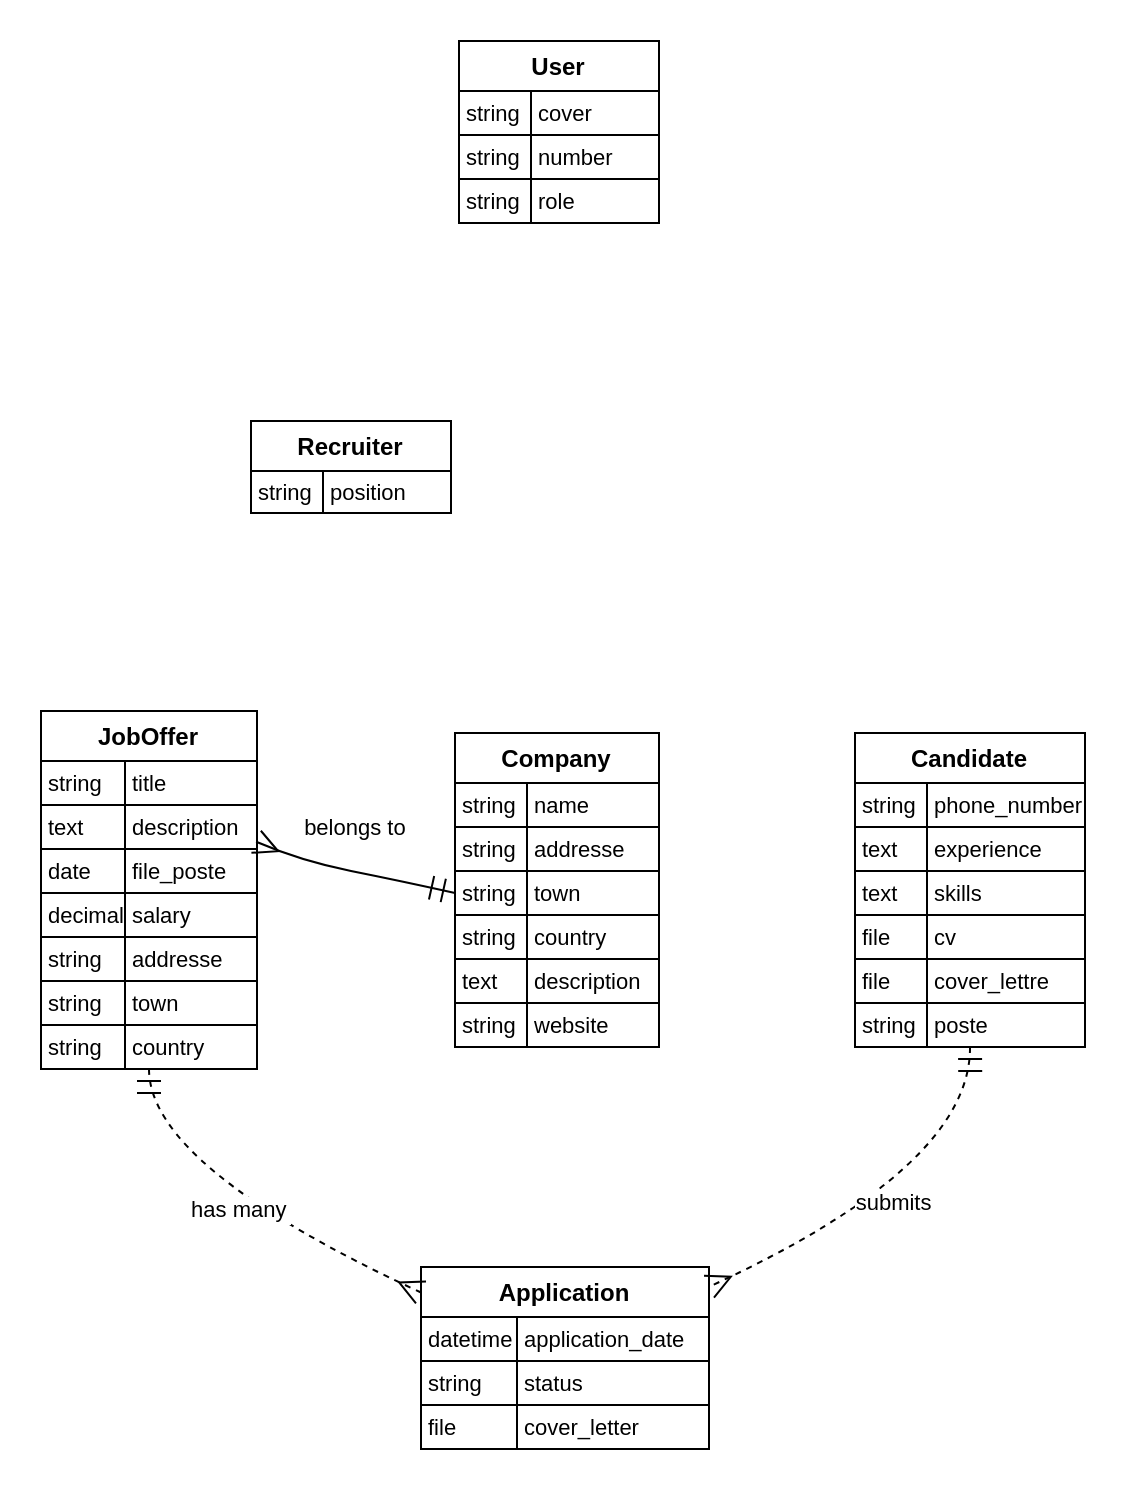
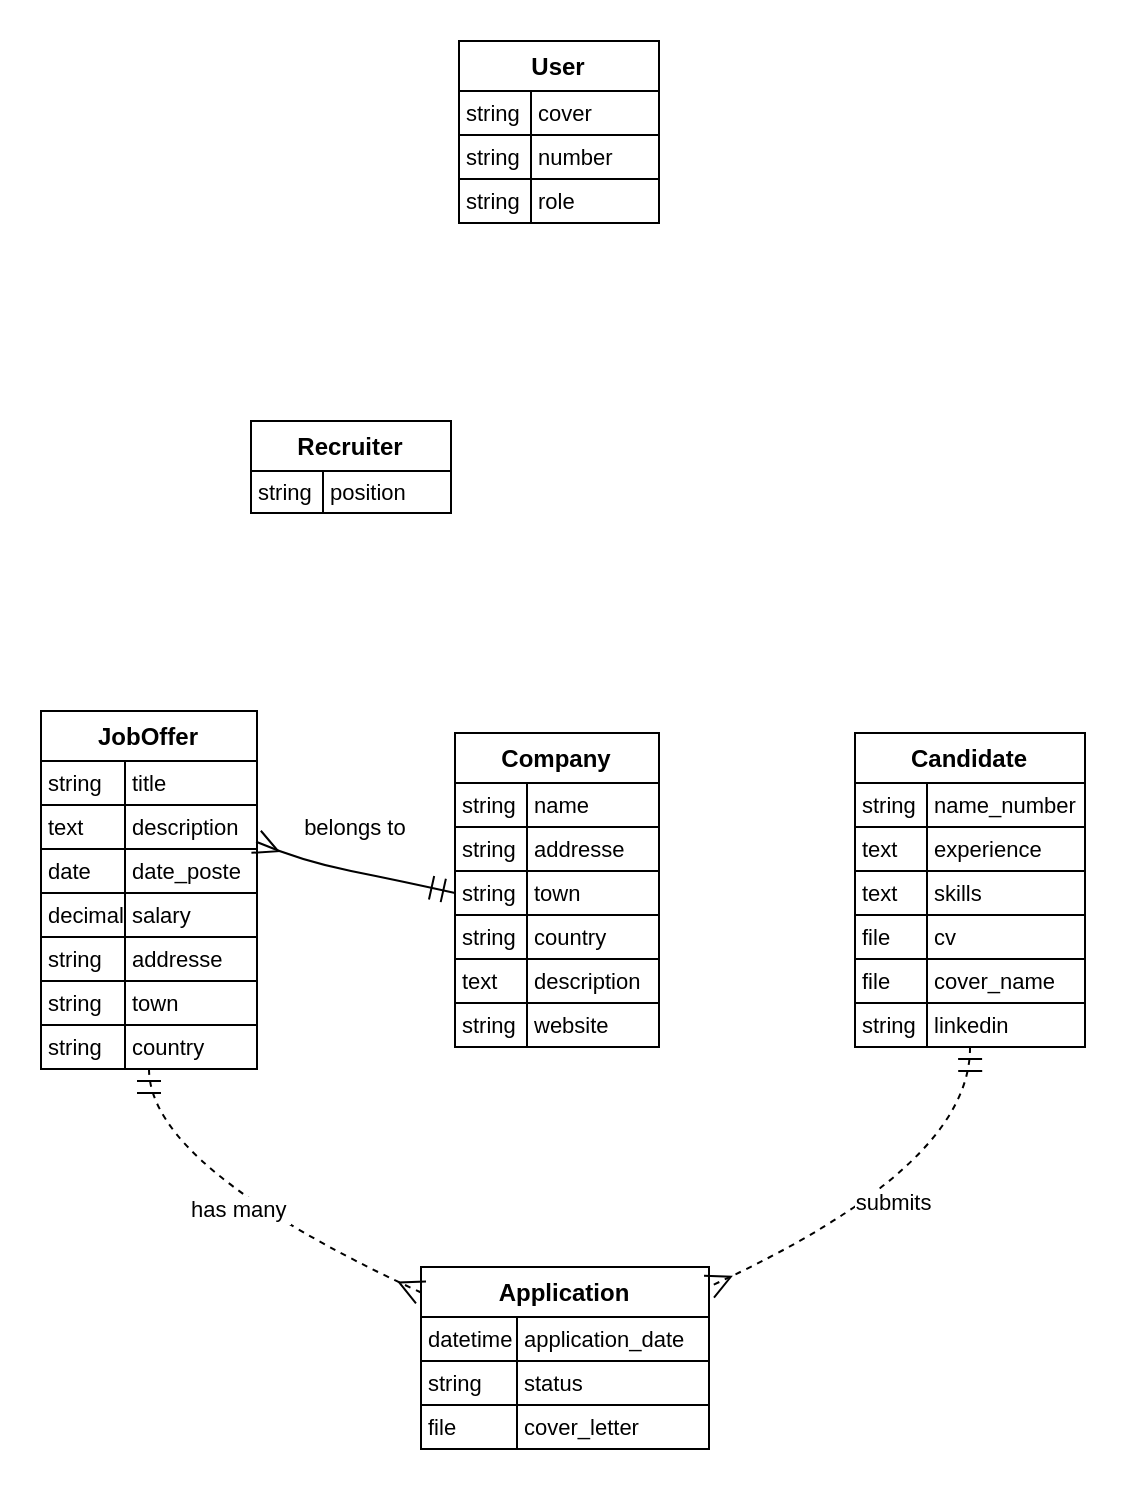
(1008, 806) -> (1002, 806)
(188, 872) -> (194, 872)
(1005, 982) -> (996, 982)
(965, 1026) -> (975, 1026)
